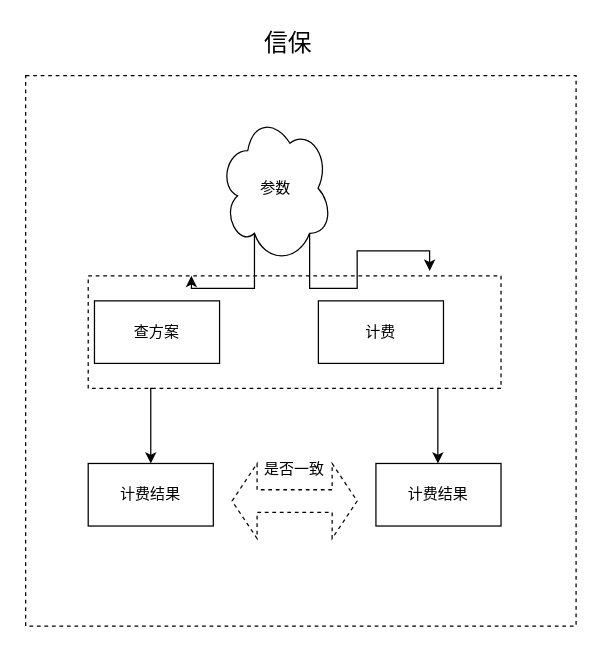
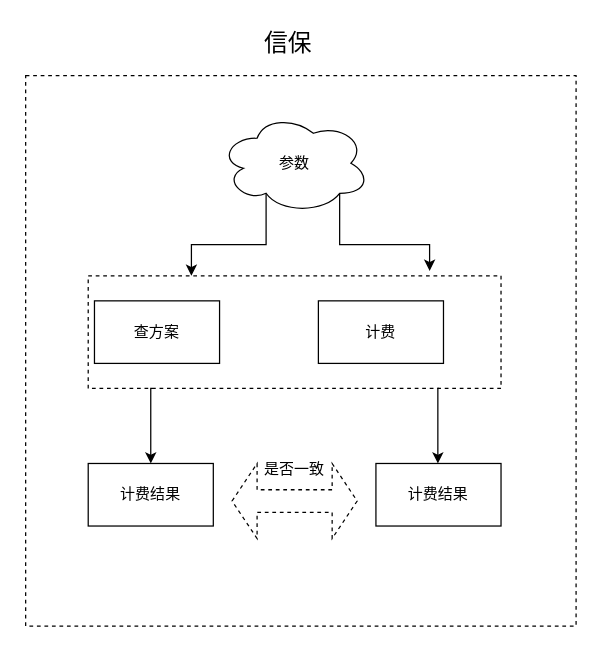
(276, 188) -> (294, 163)
